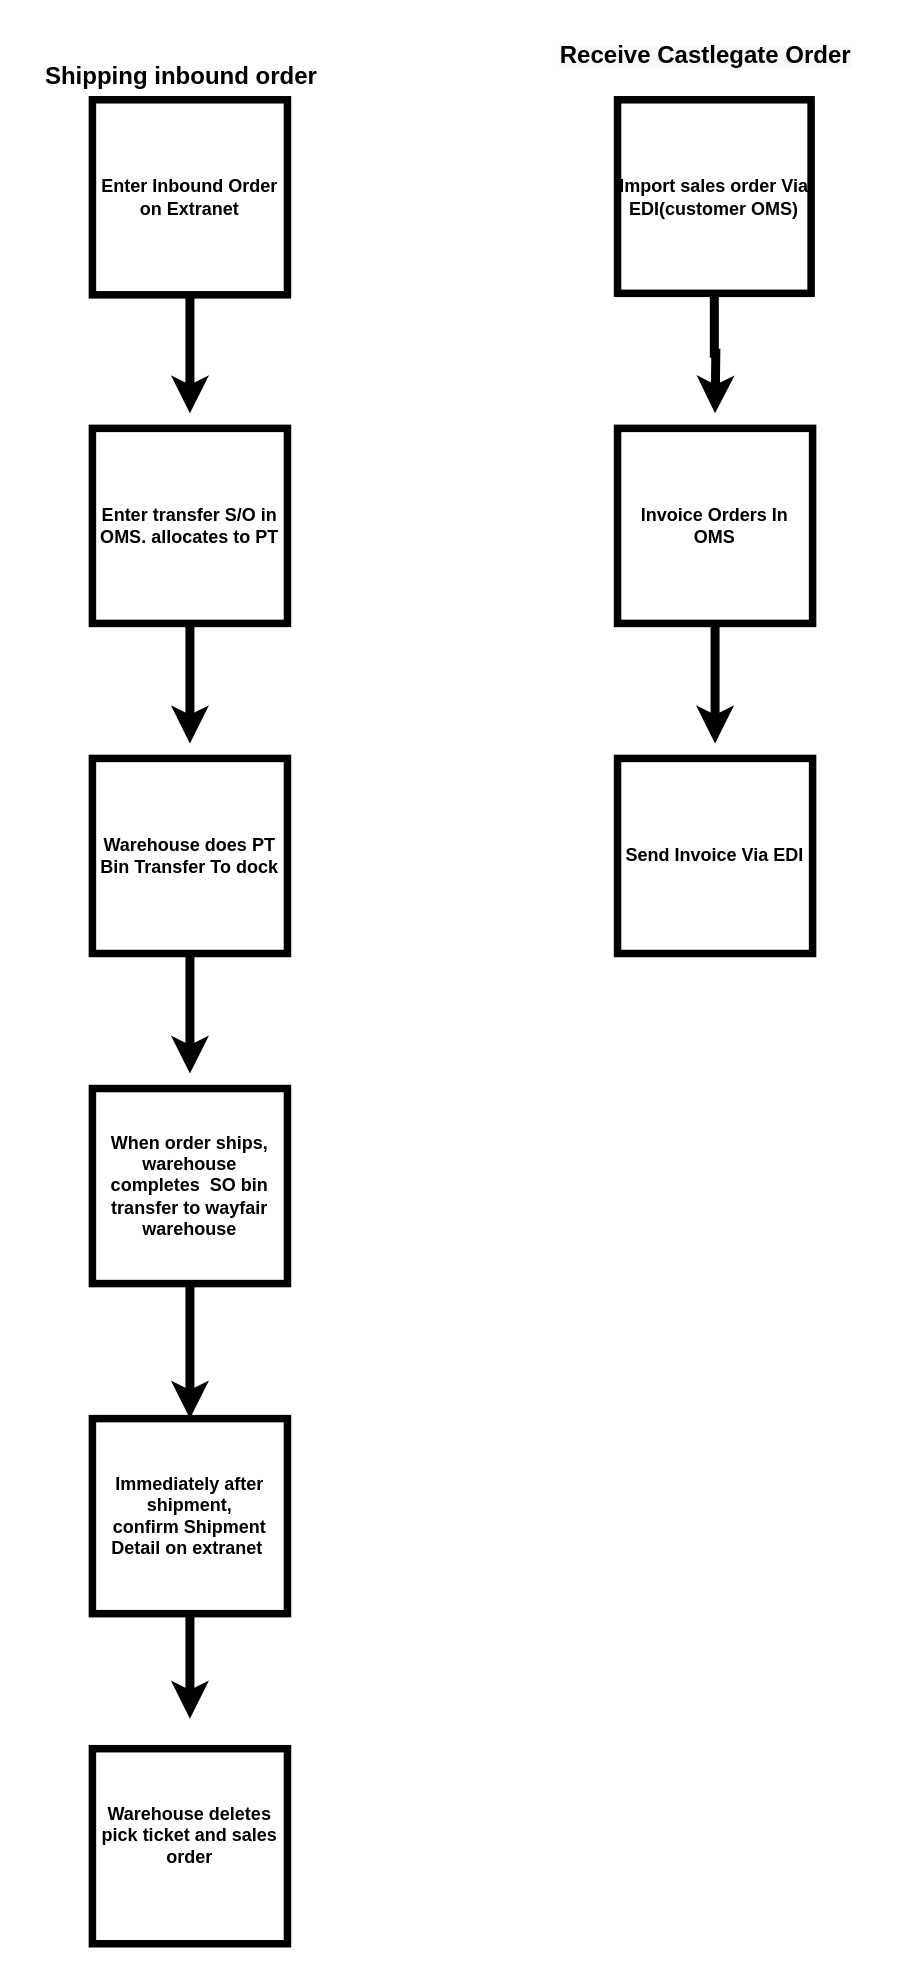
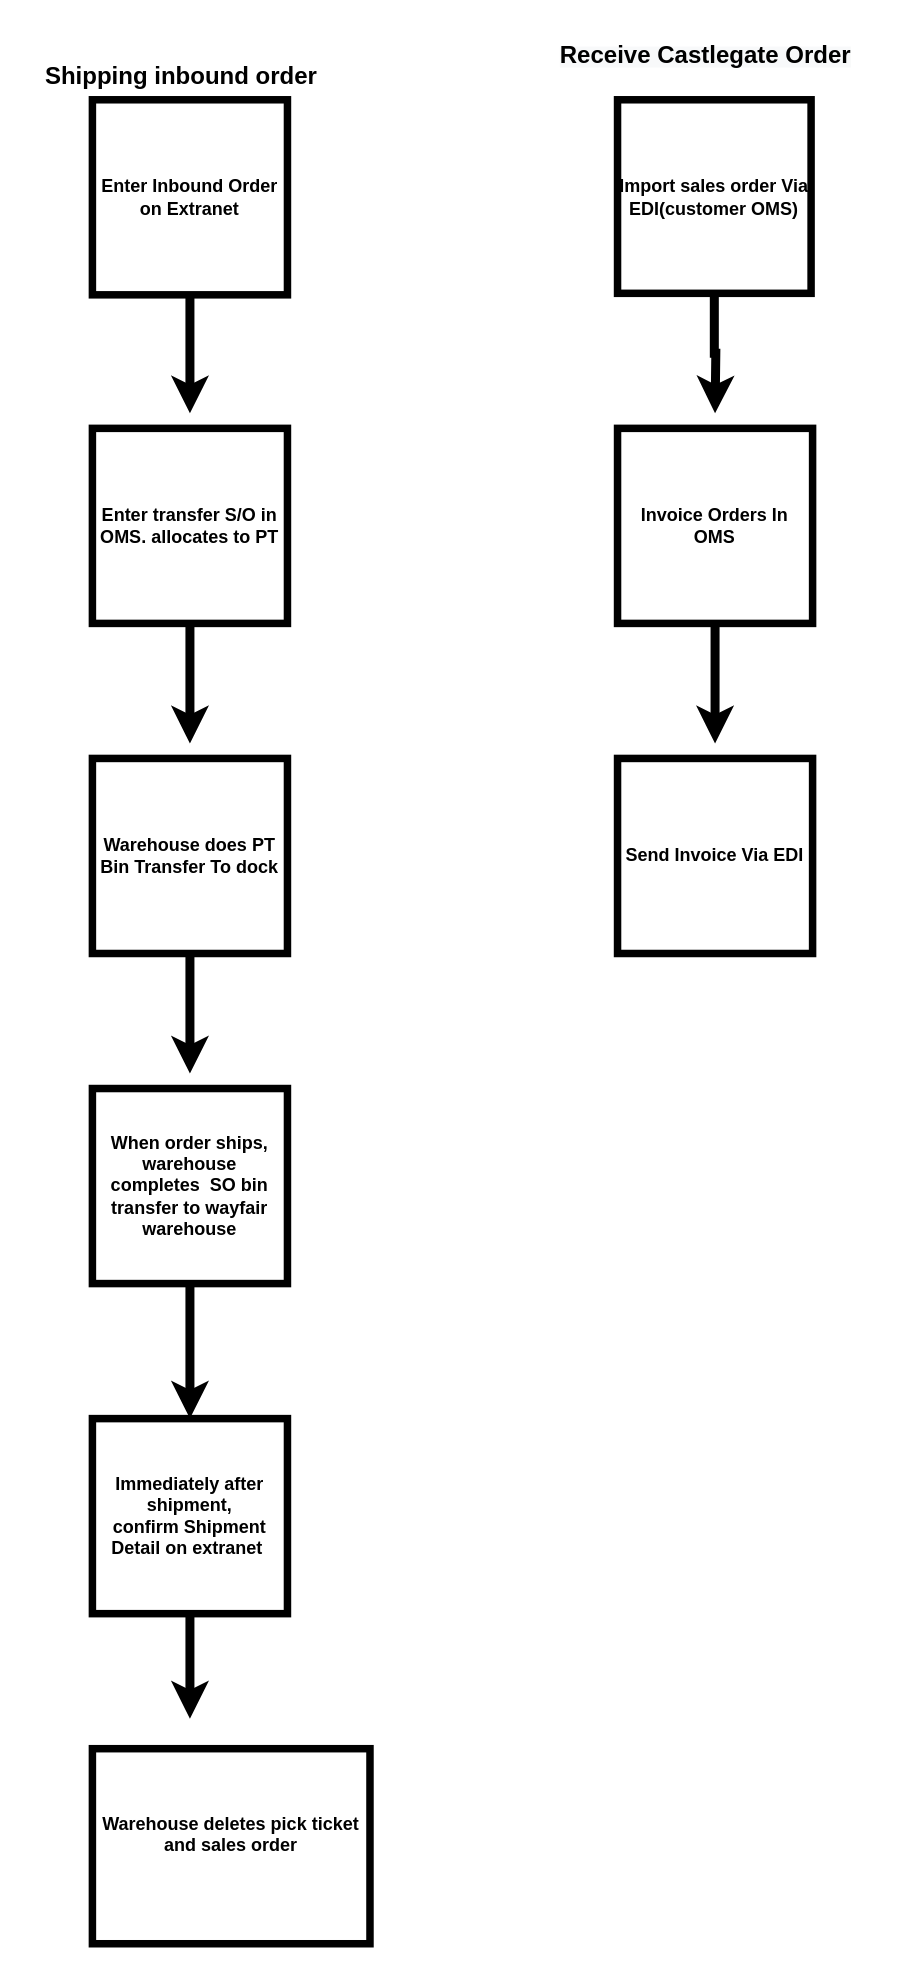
(190, 1846) -> (231, 1846)
